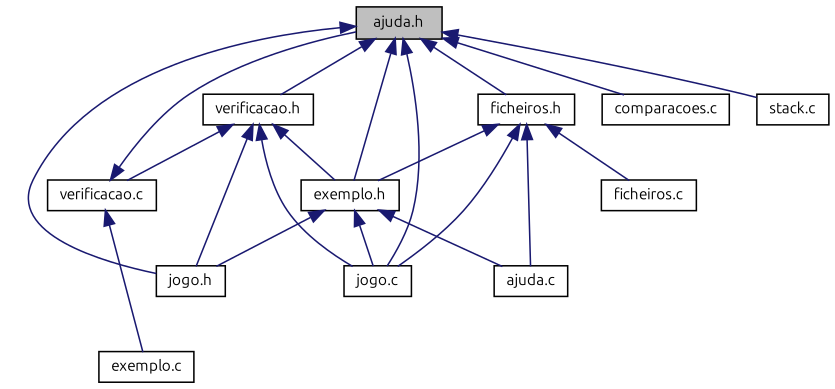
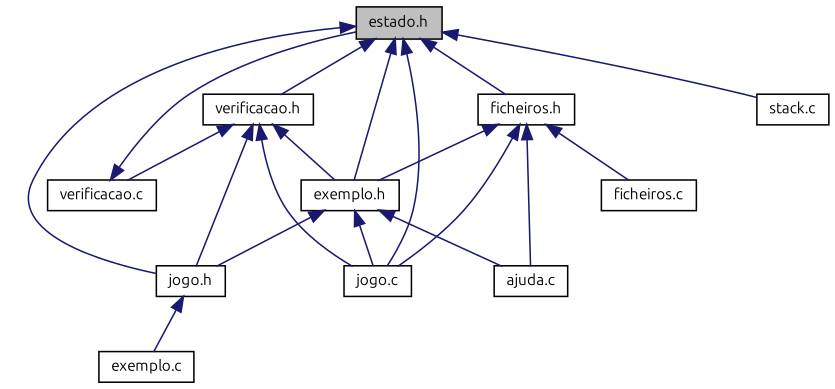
(399, 23) -> (399, 23)
(666, 110) -> none
(126, 289) -> (165, 331)
